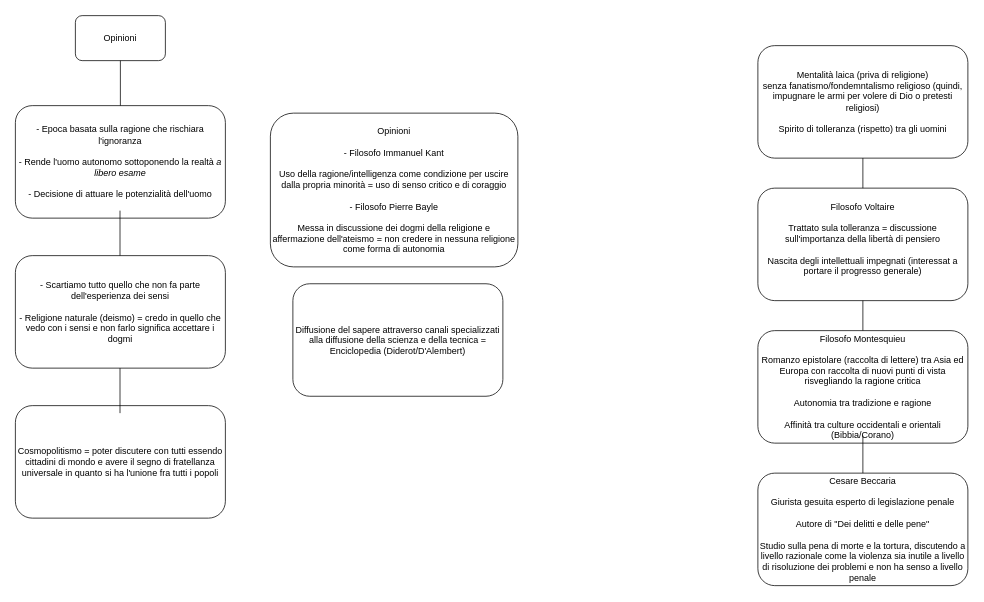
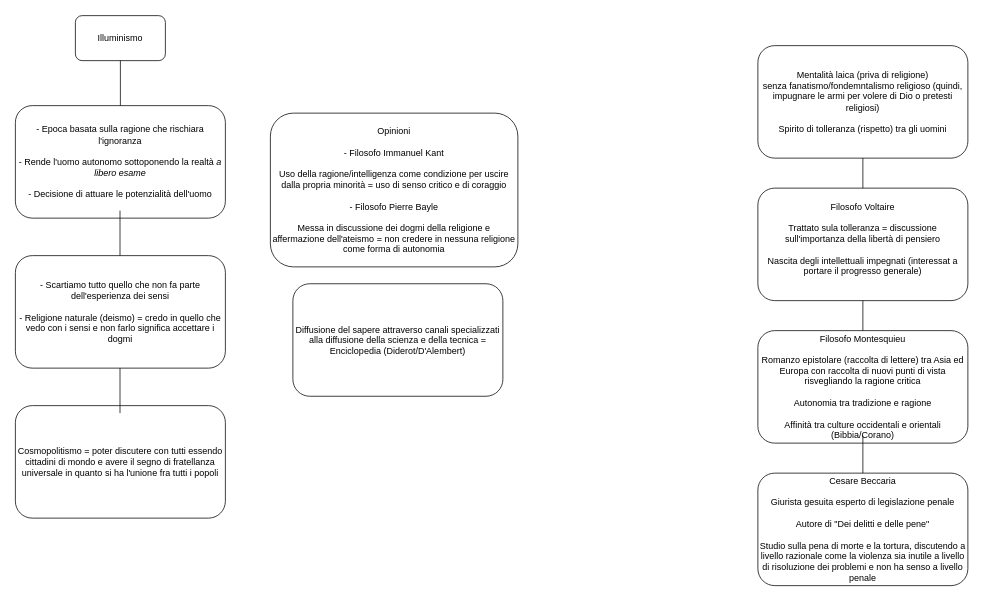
(120, 38) -> (120, 38)
